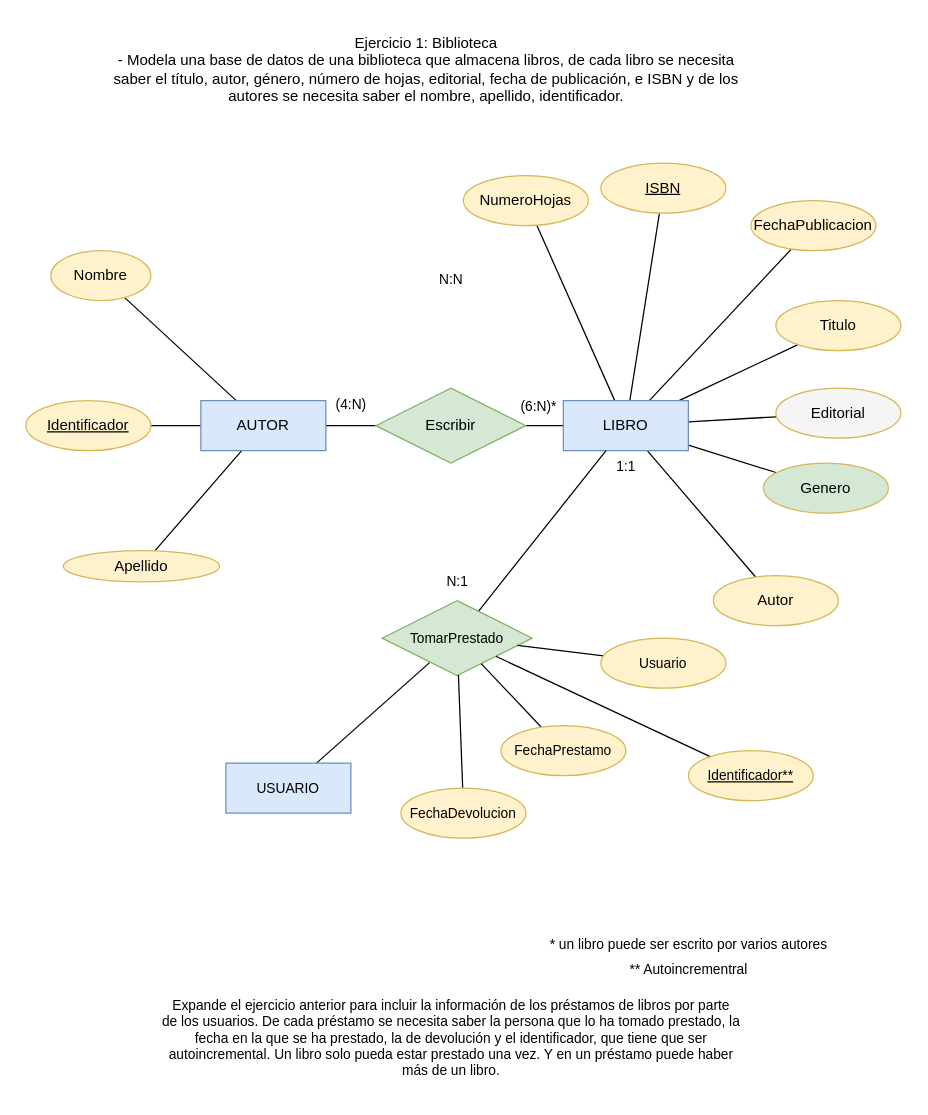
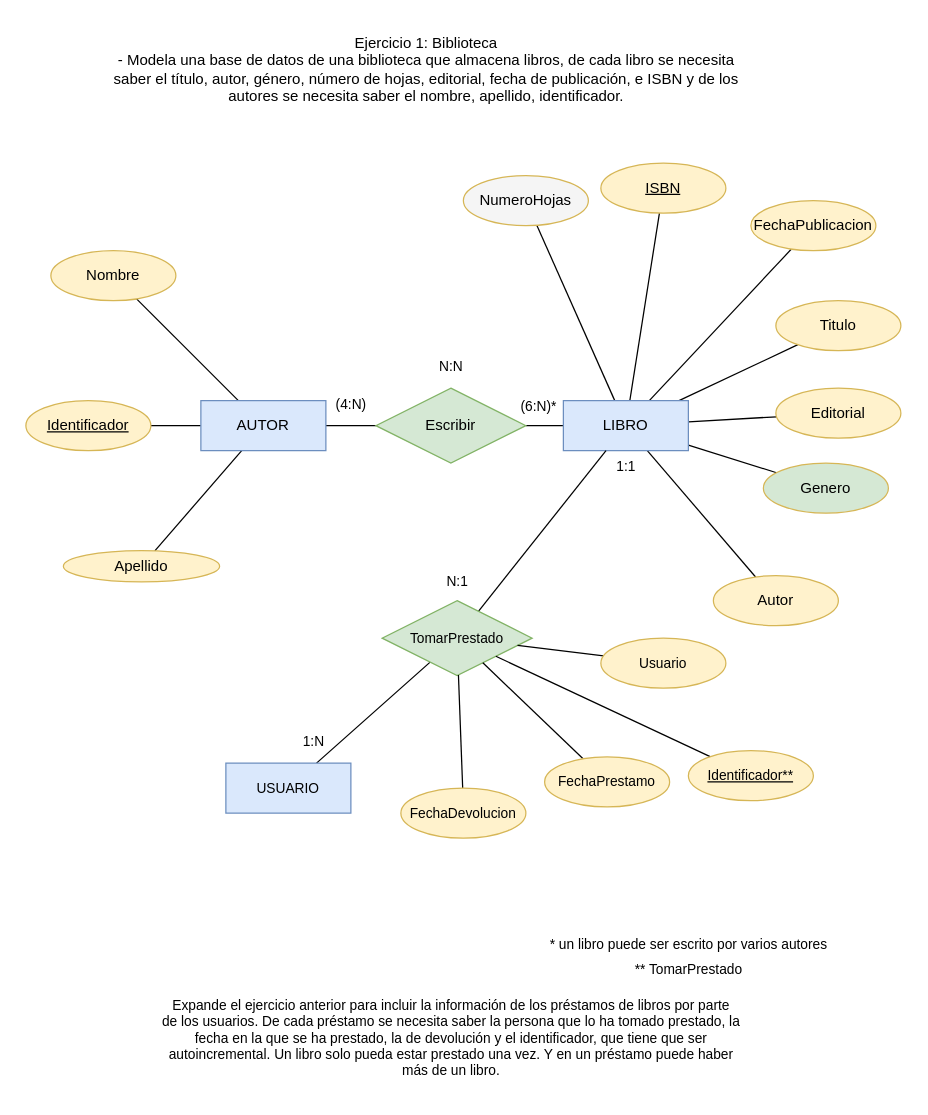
(526, 201) -> (526, 201)
(101, 276) -> (113, 276)
(451, 279) -> (451, 367)
(838, 413) -> (838, 413)
none -> (313, 742)
(563, 751) -> (607, 782)
(689, 969) -> (689, 969)
